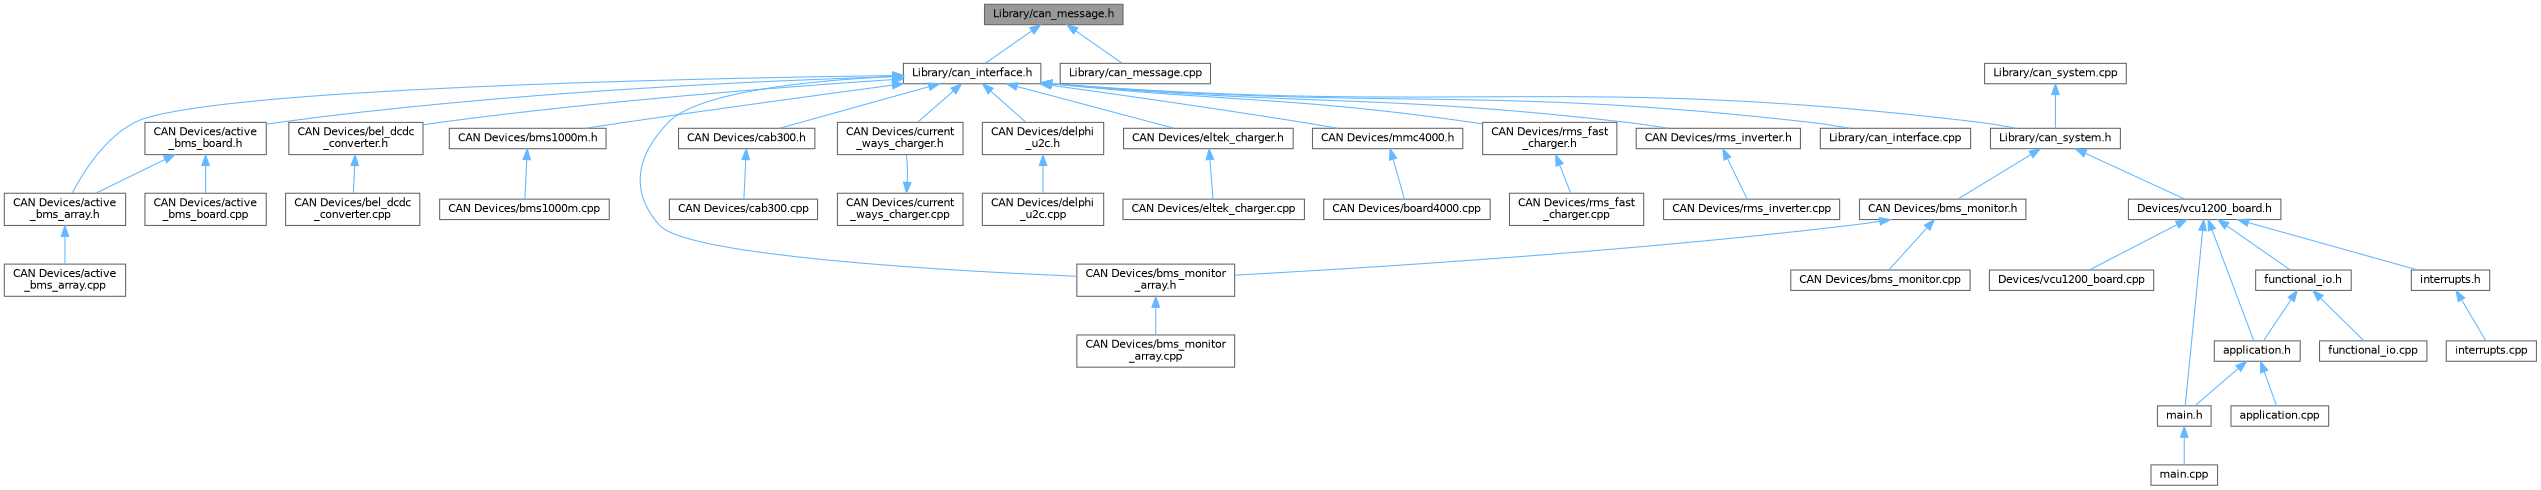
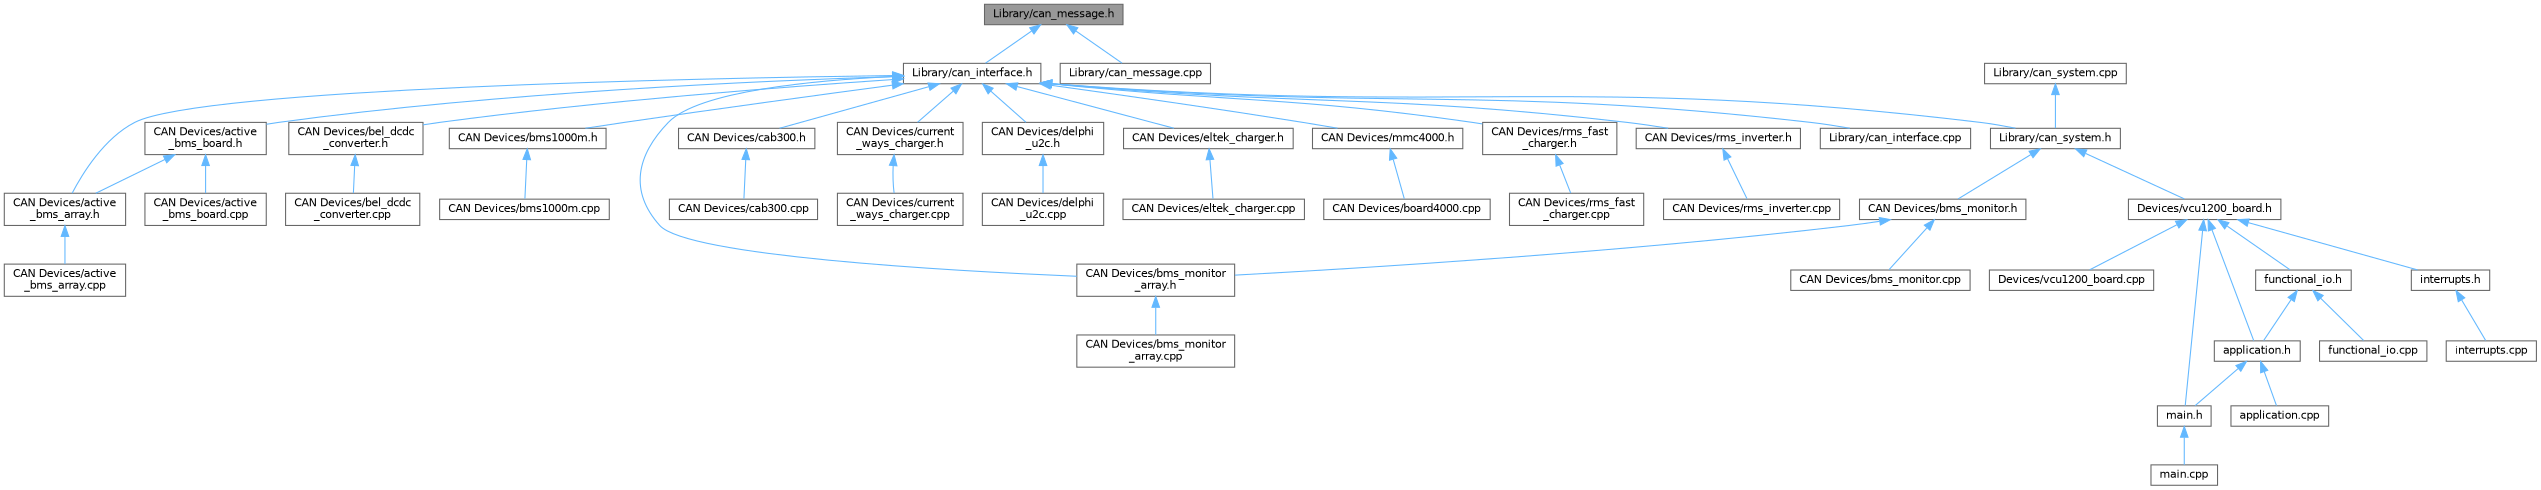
(907, 169) -> (893, 179)
